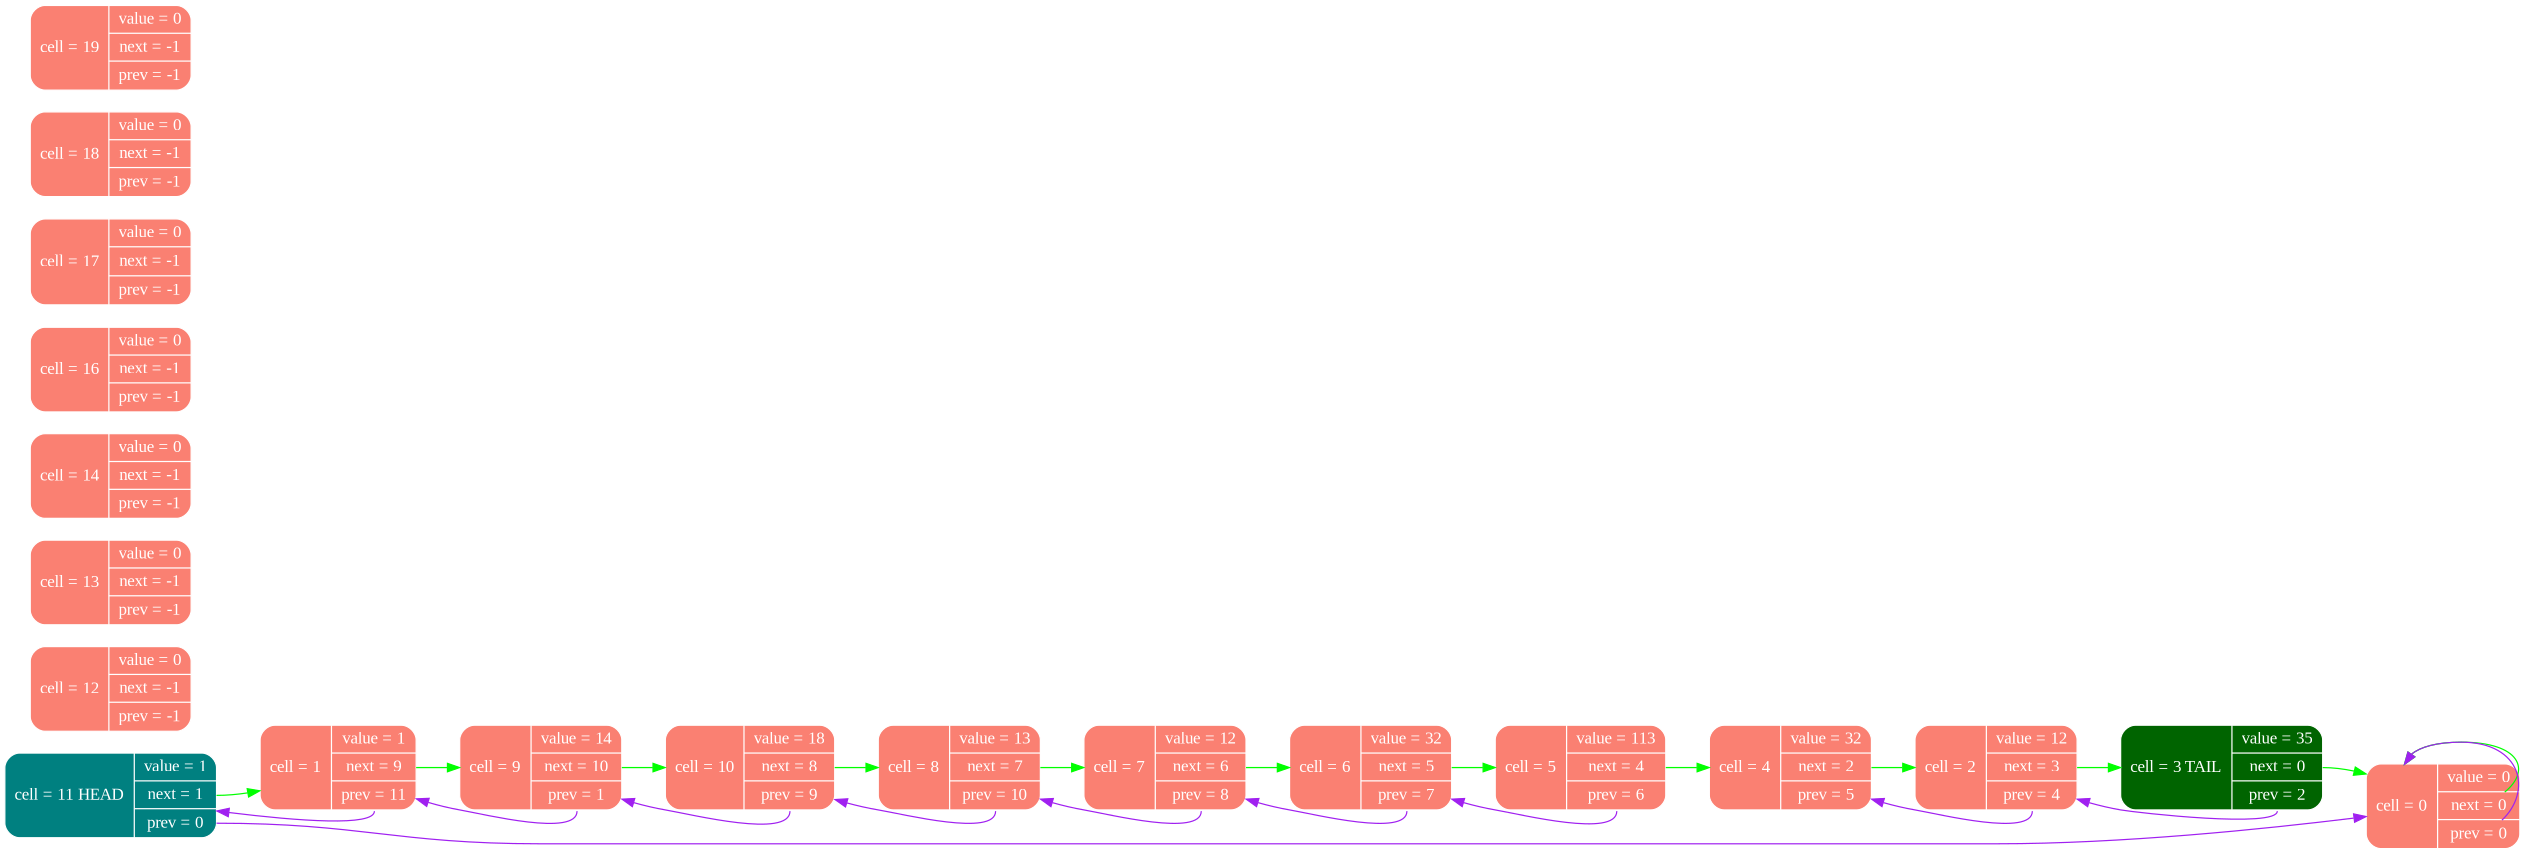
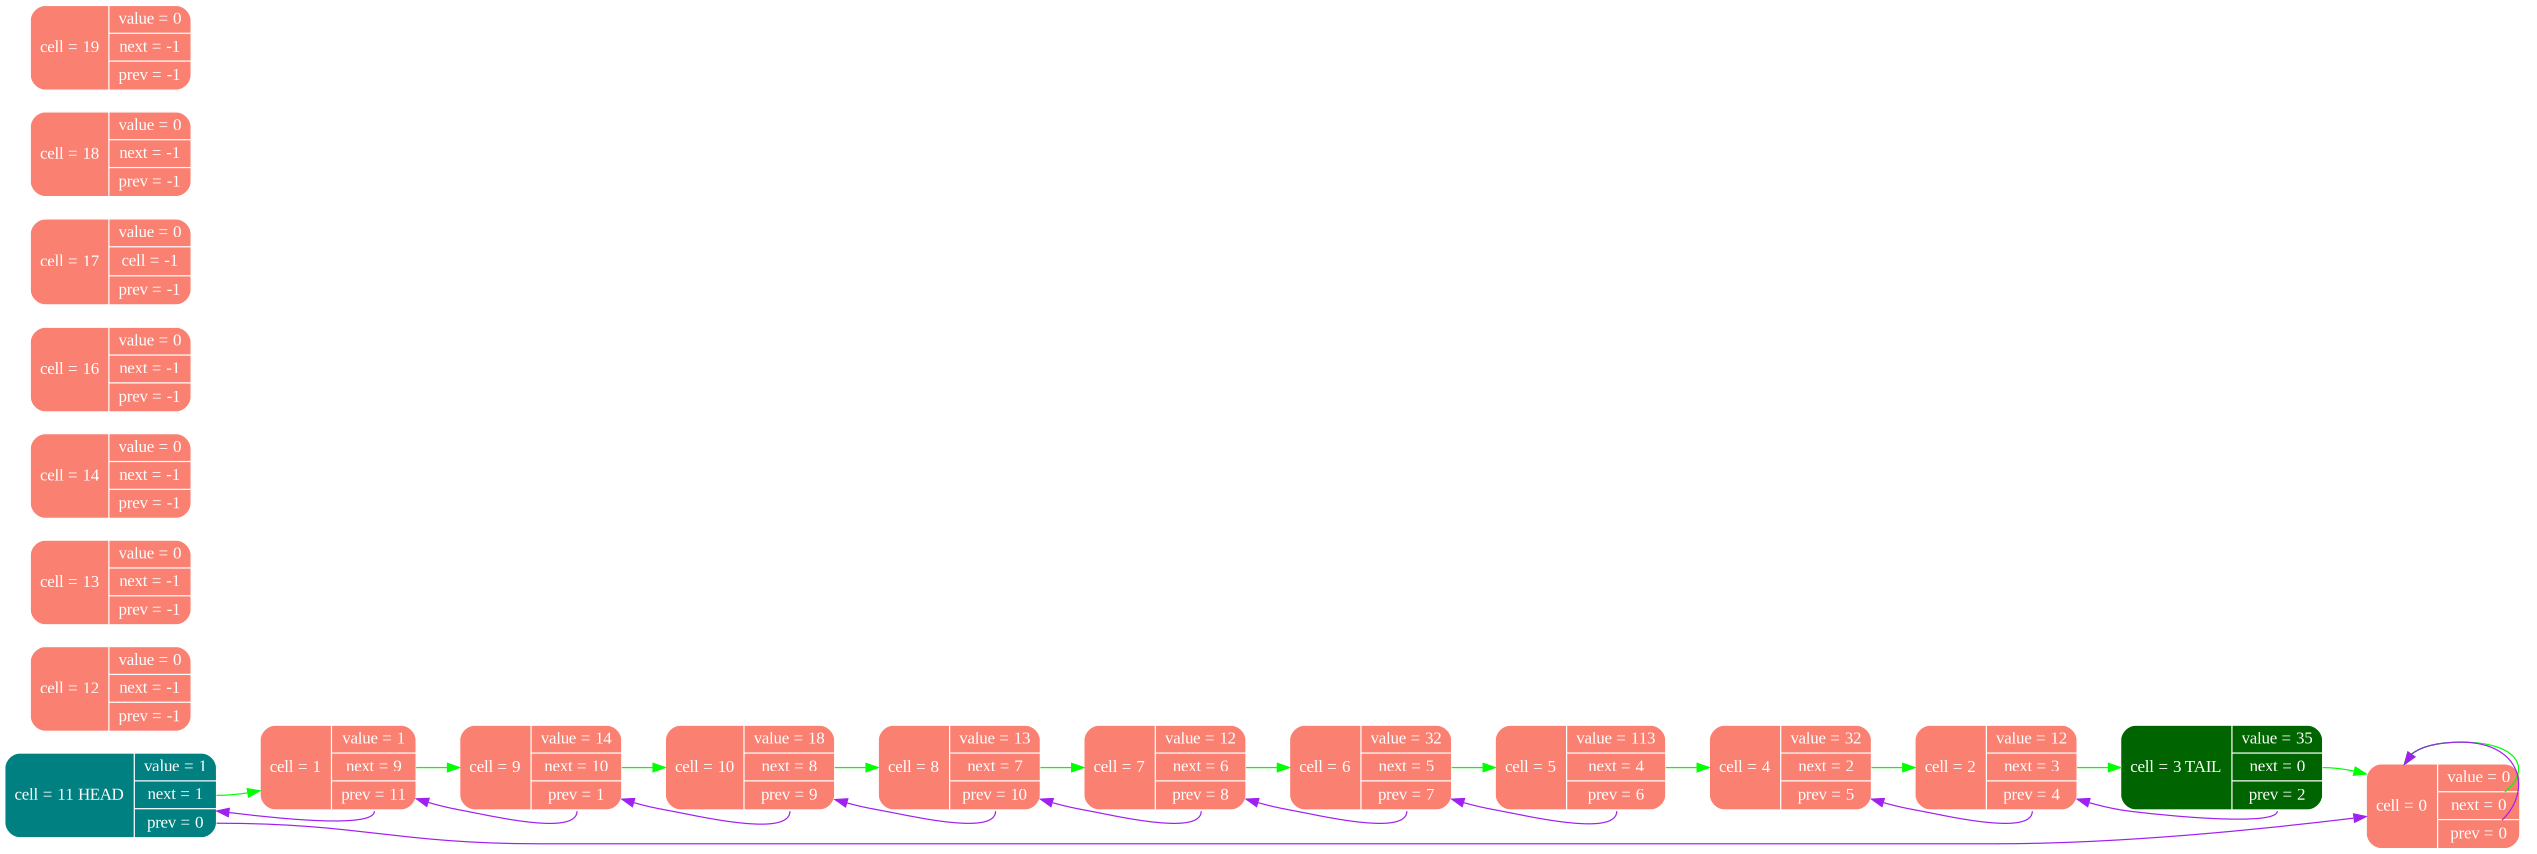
(150, 261) -> (150, 261)
